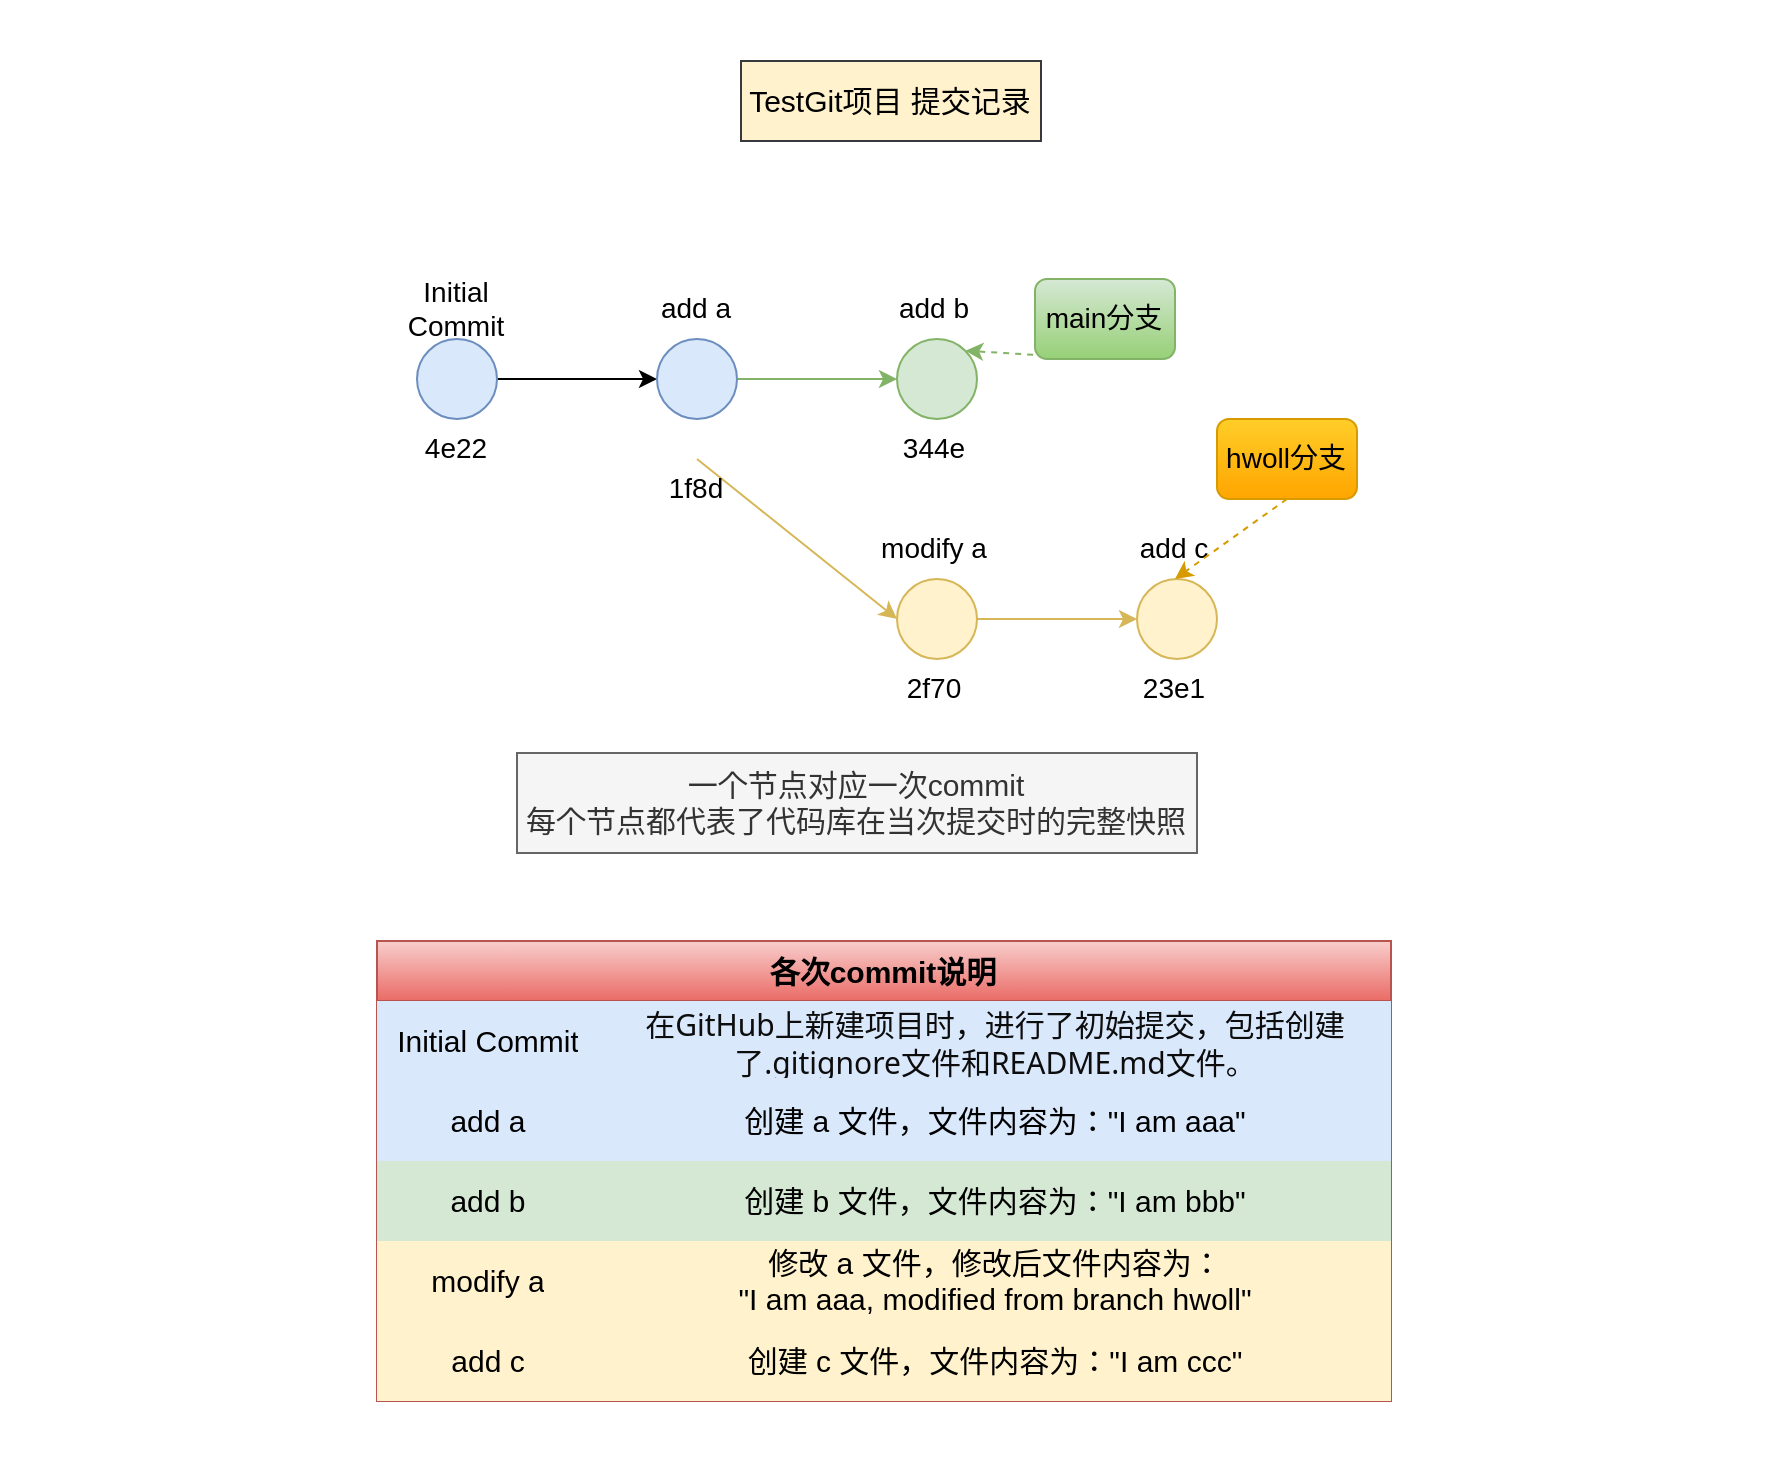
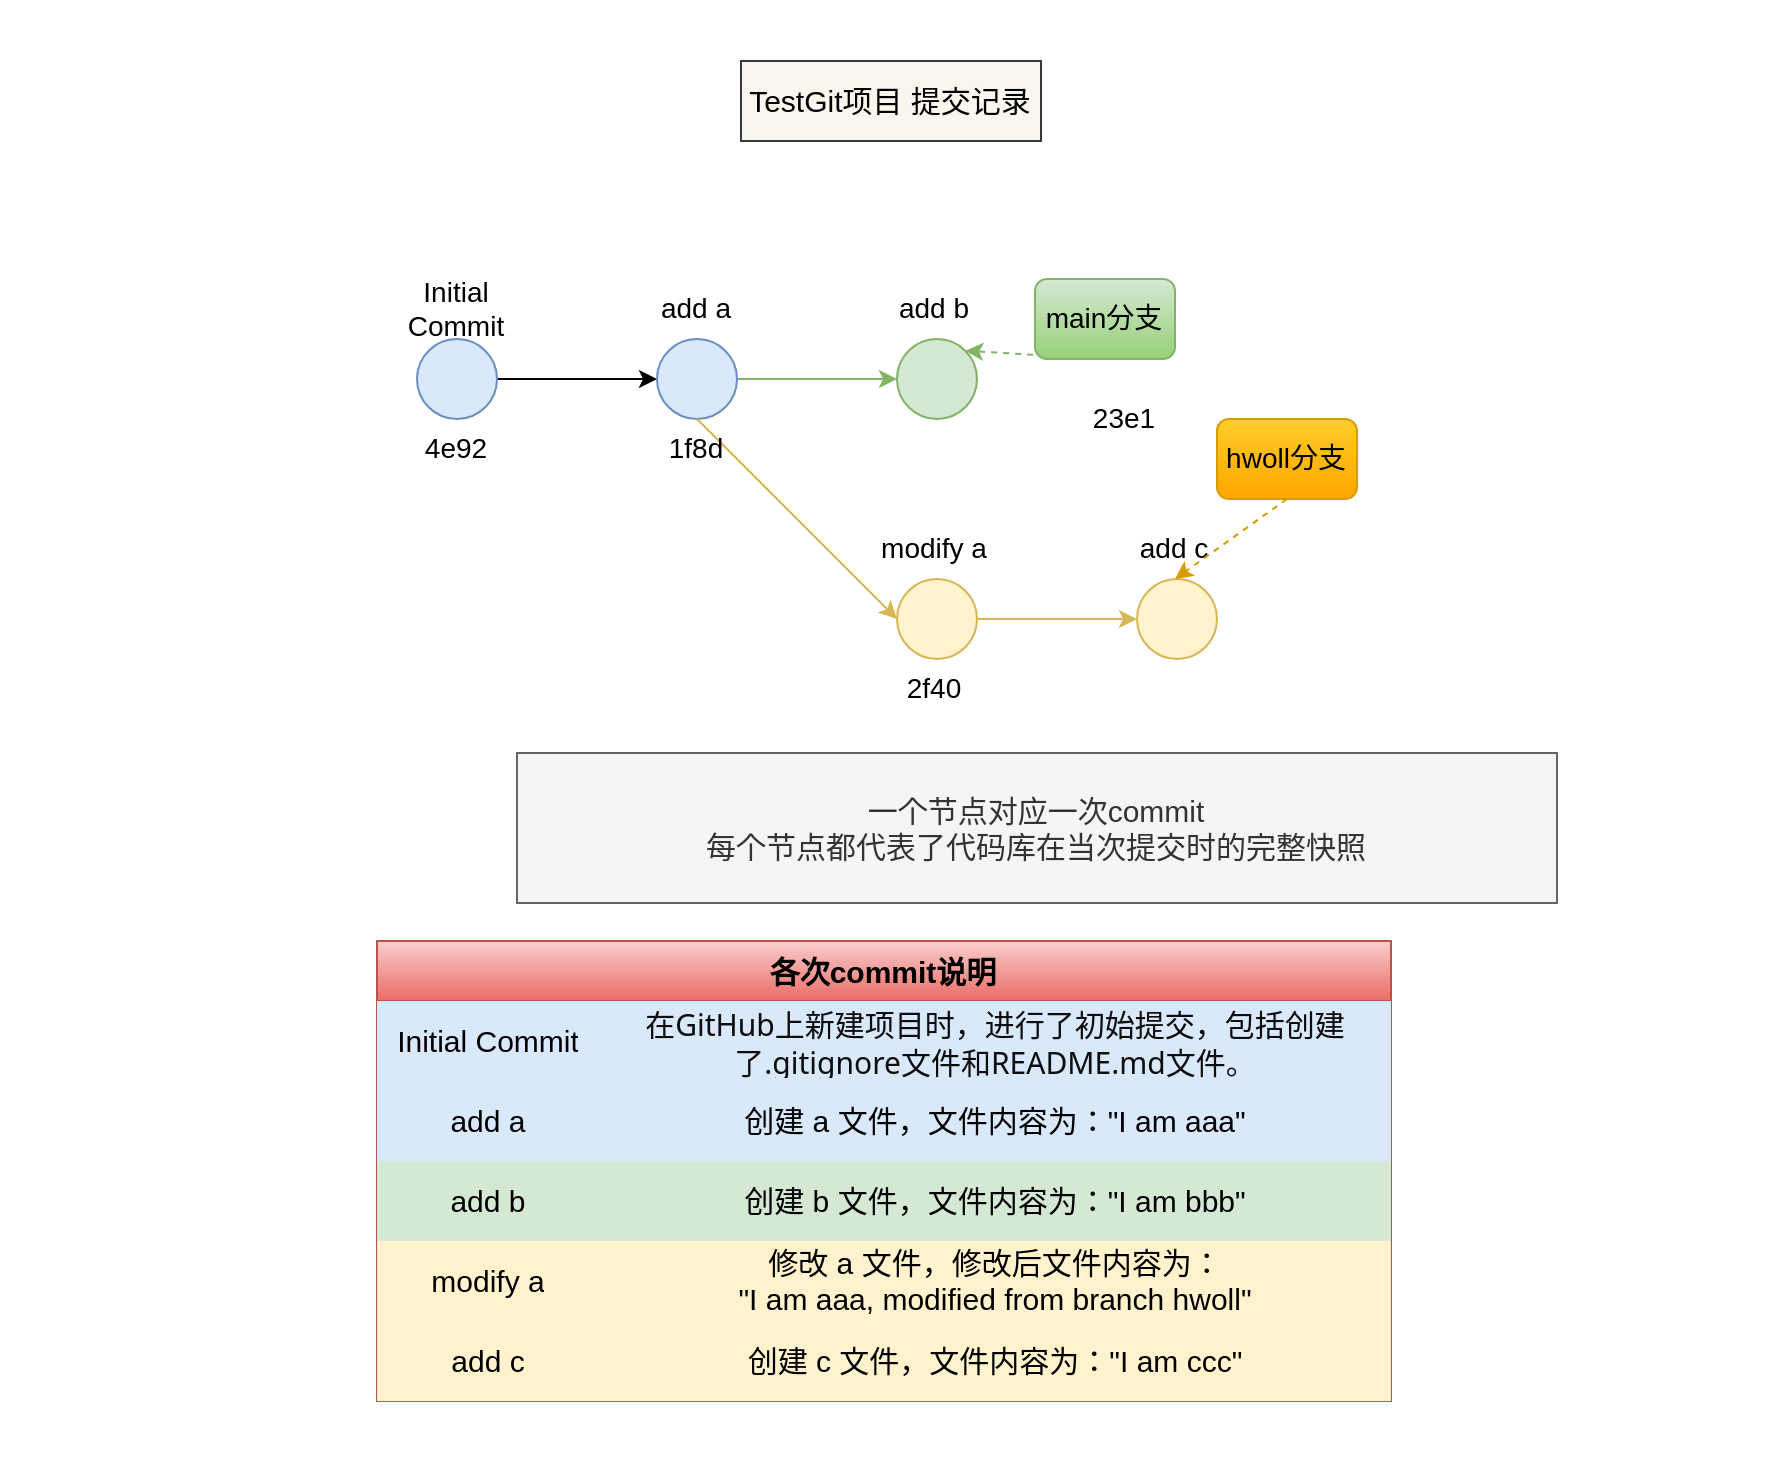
(891, 101) -> (891, 101)
(457, 449) -> (457, 449)
(935, 449) -> none
(697, 489) -> (697, 449)
(935, 689) -> (935, 689)
(1175, 689) -> (1125, 419)
(857, 803) -> (1037, 828)
